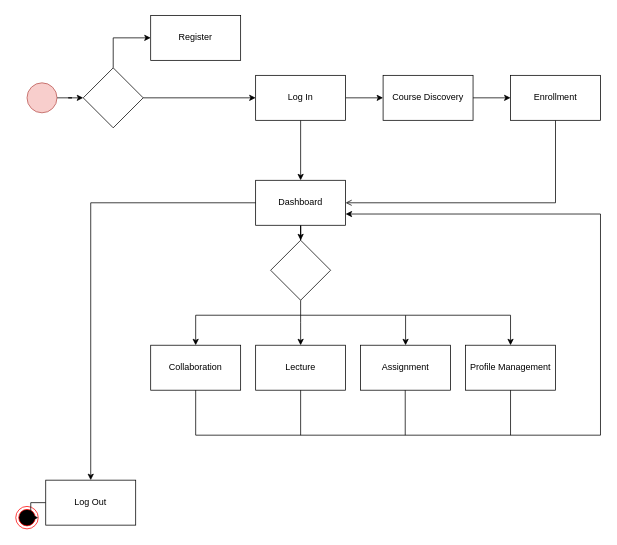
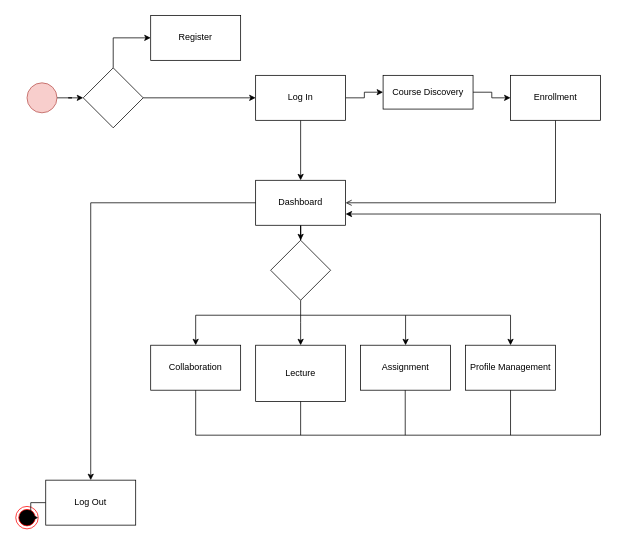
(428, 98) -> (428, 92)
(300, 368) -> (300, 374)
